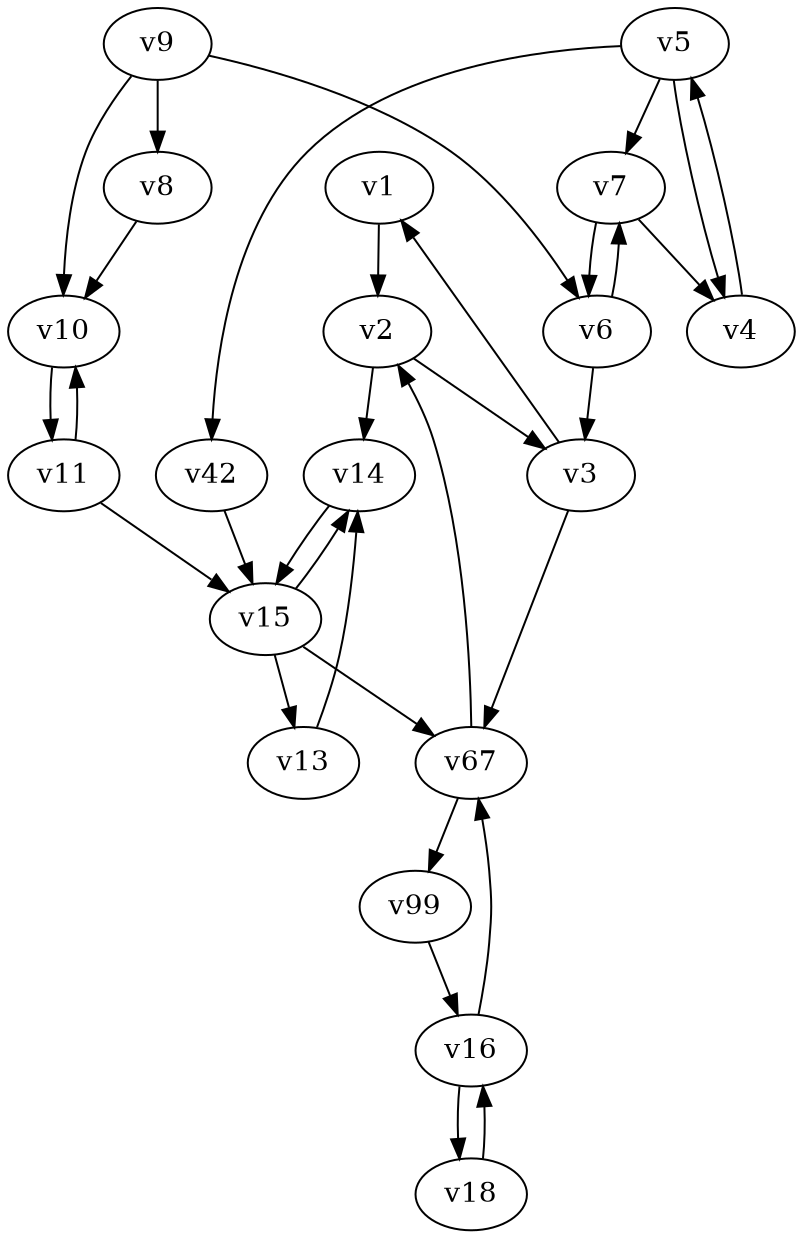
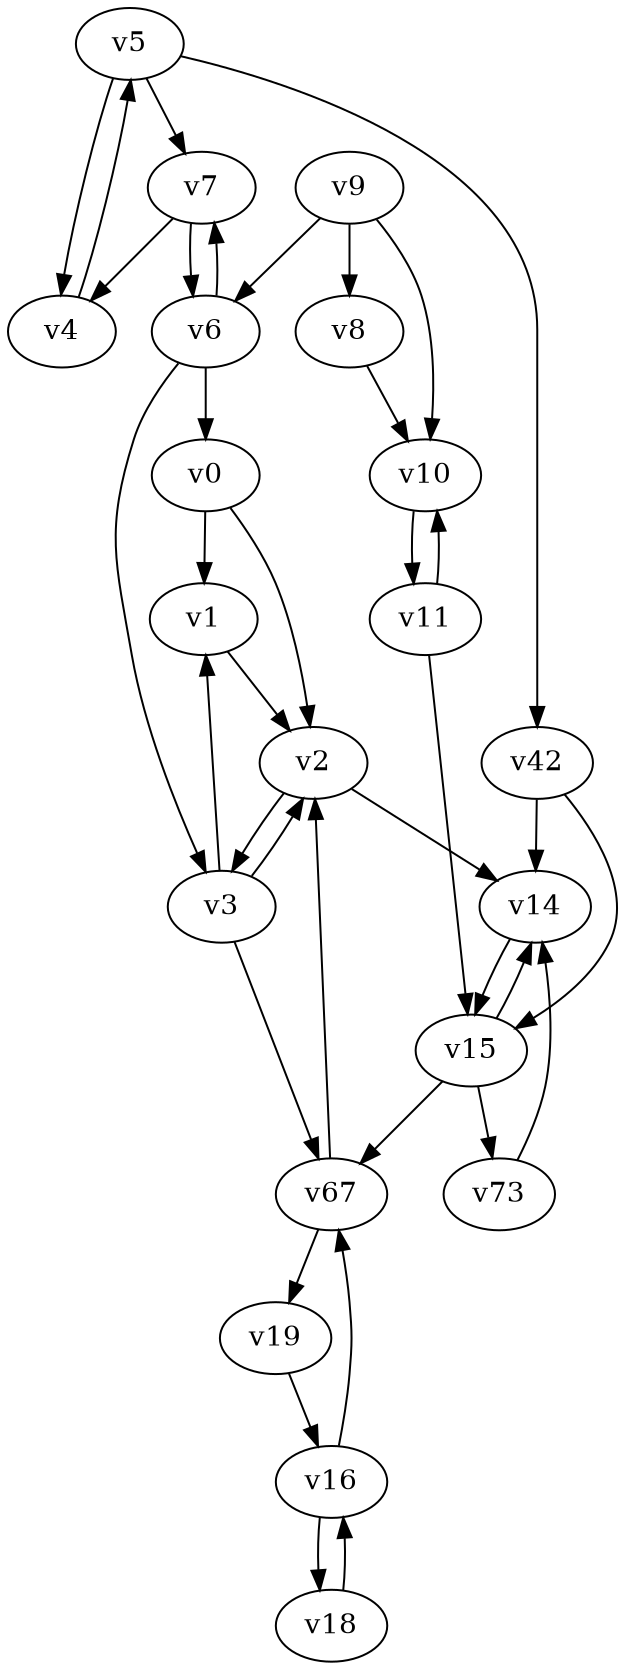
none -> (206, 475)
(303, 763) -> (499, 1194)
none -> (536, 825)
none -> (273, 847)
(415, 907) -> (276, 1338)
